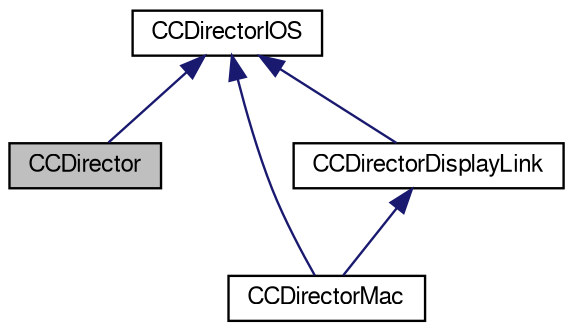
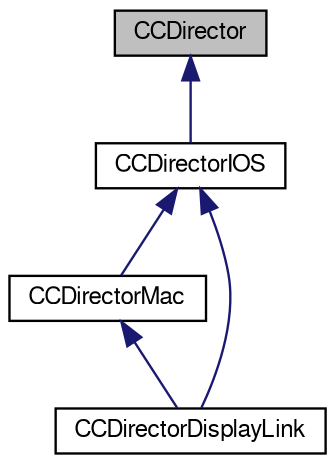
(148, 107) -> (191, 112)
(370, 242) -> (156, 375)
